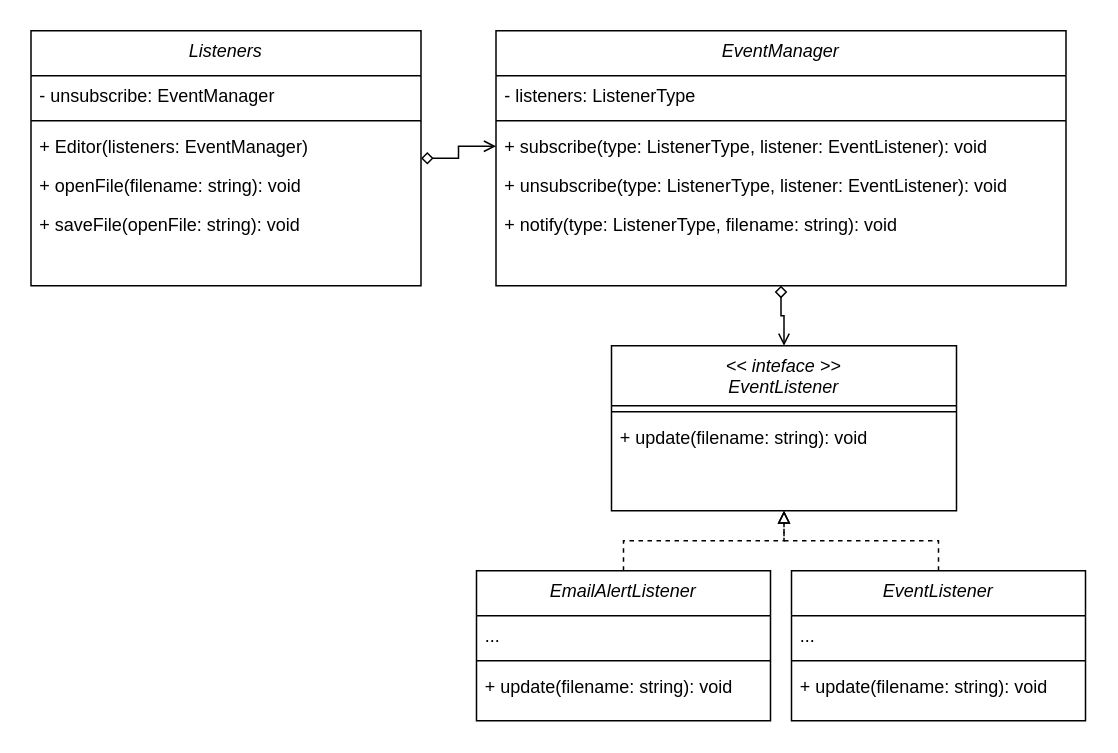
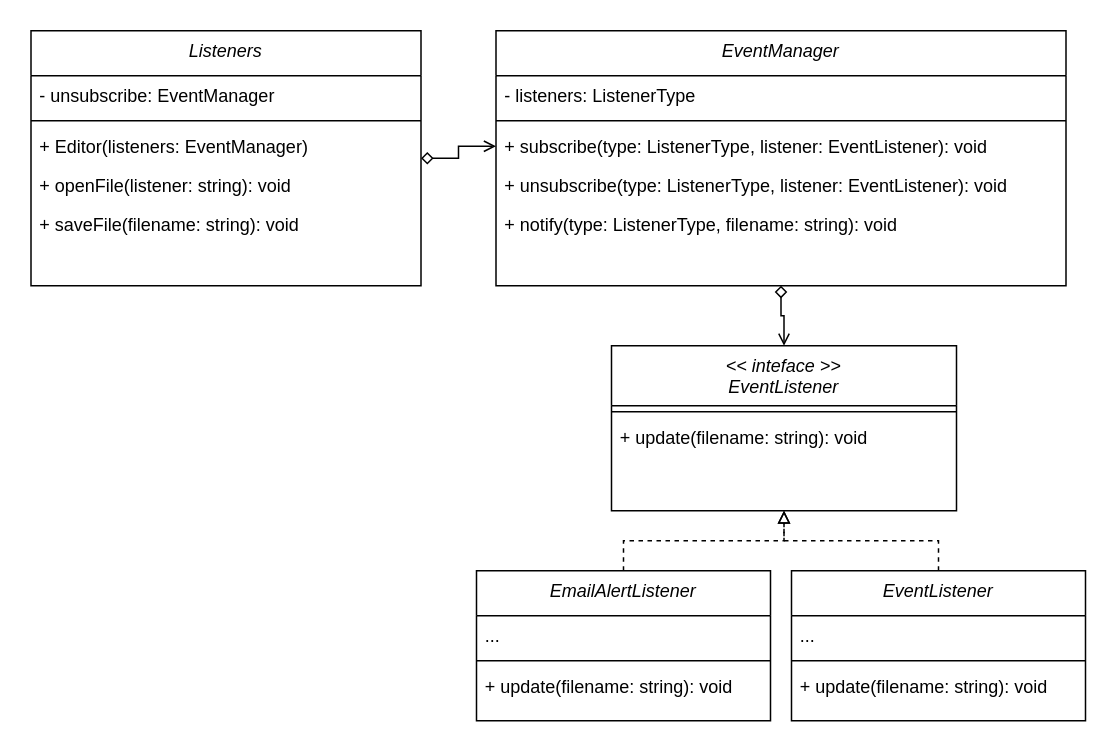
(187, 186) -> (187, 186)
(187, 225) -> (187, 225)
